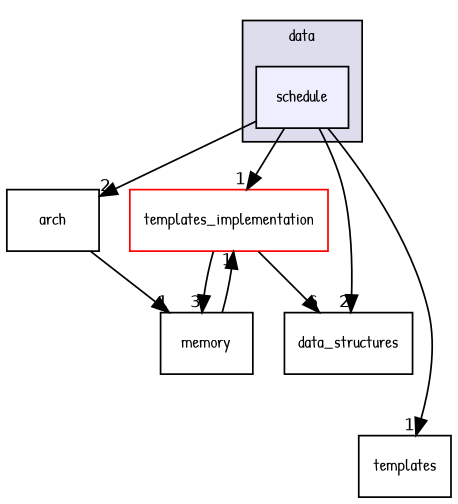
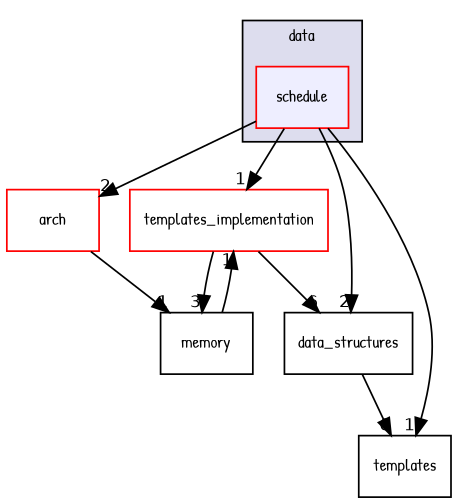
(302, 97) -> (302, 97)
(53, 220) -> (53, 220)
none -> (373, 397)
